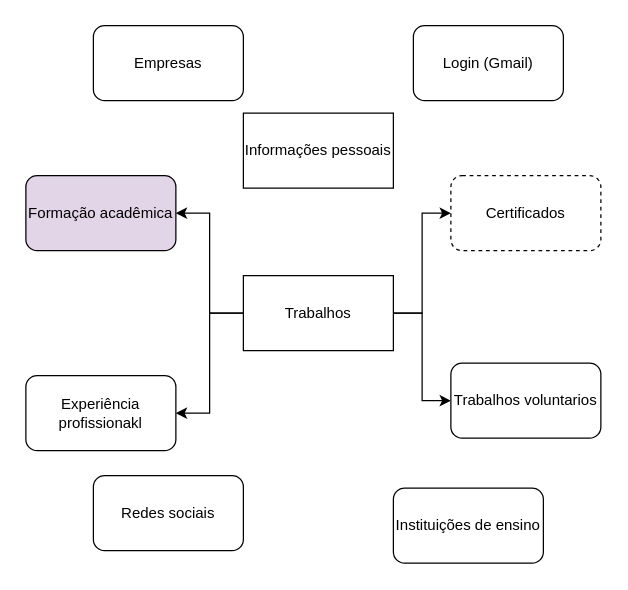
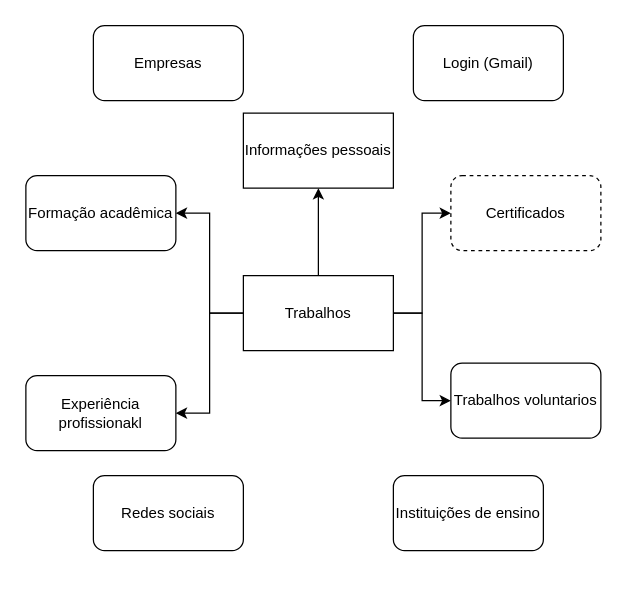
(101, 213) -> (101, 213)
none -> (318, 236)
(468, 526) -> (468, 513)
